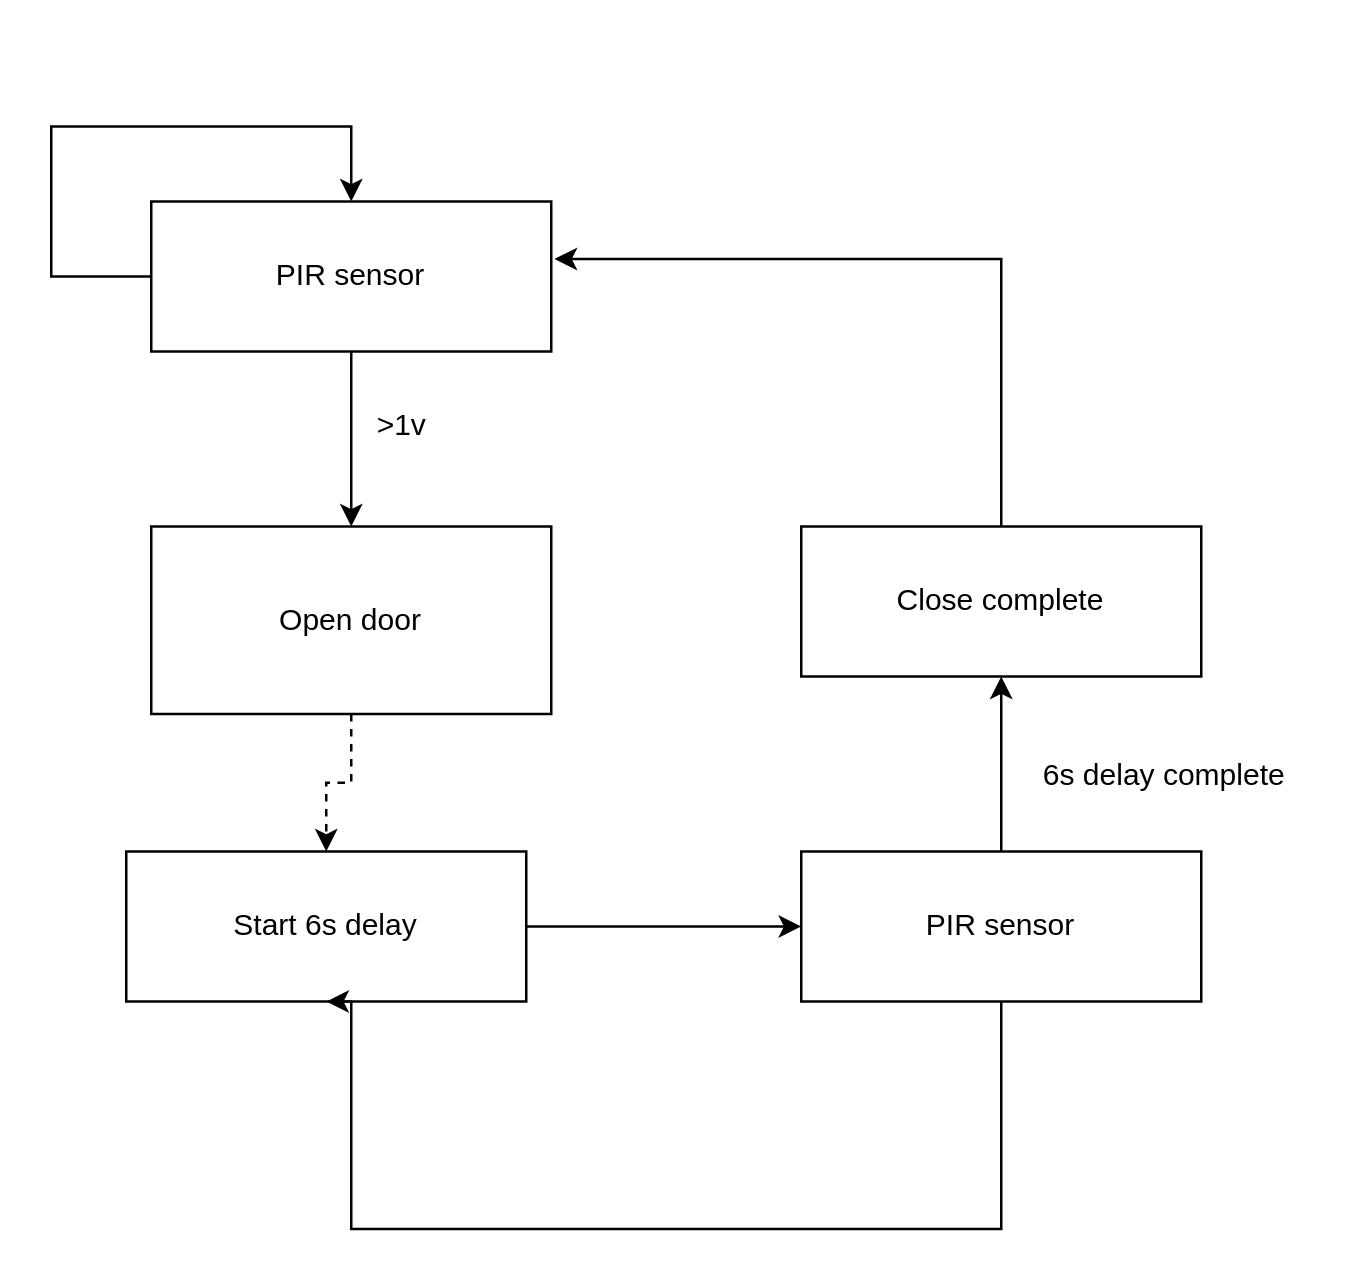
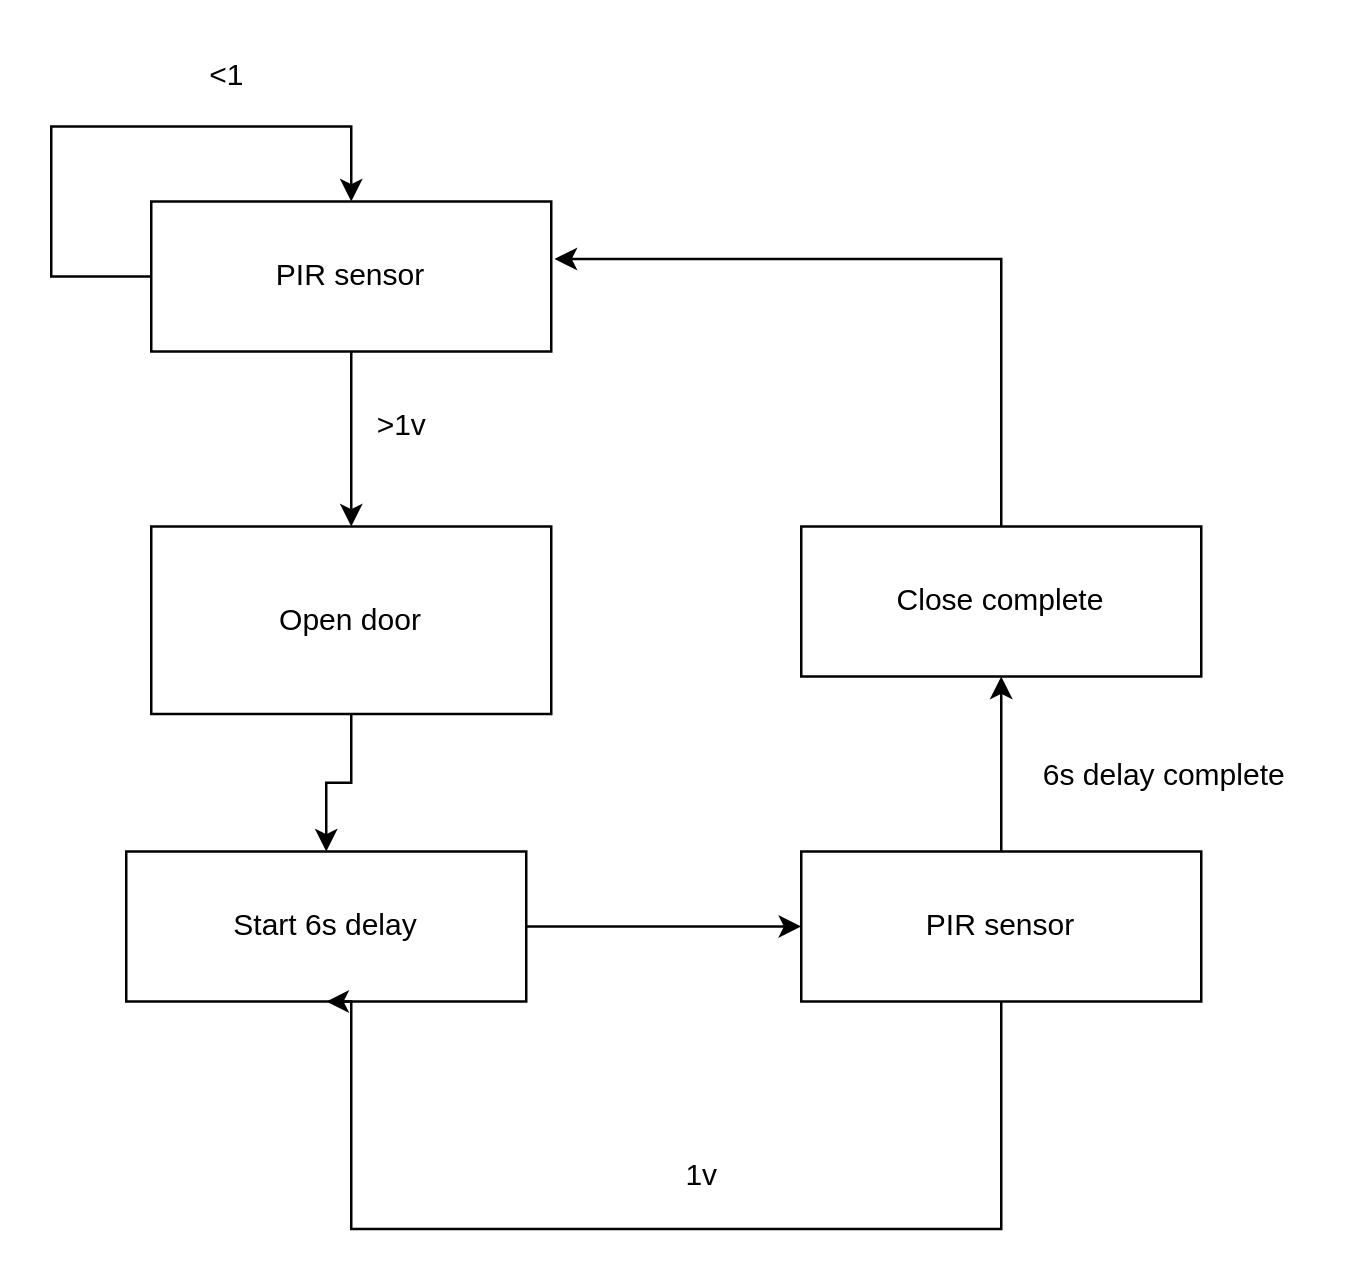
none -> (226, 76)
(344, 783) -> (344, 783)
none -> (701, 1176)
